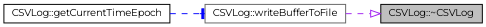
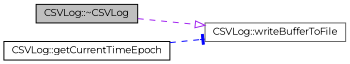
(358, 14) -> (167, 21)
